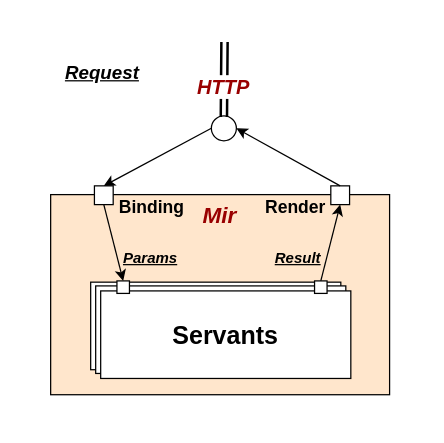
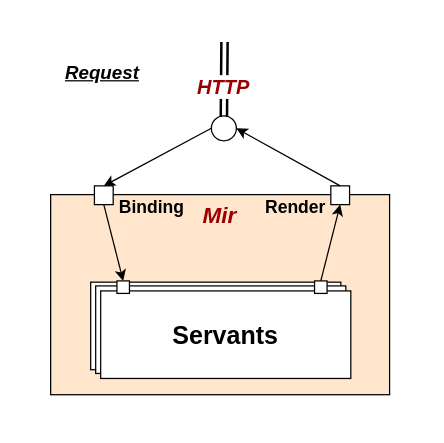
(151, 258) -> none
(298, 258) -> none
